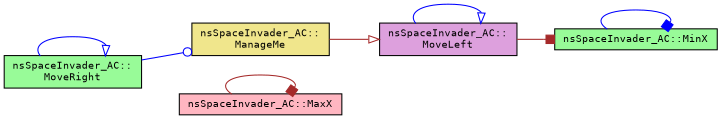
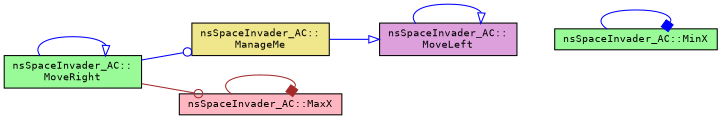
(349, 39) -> (349, 39)
(530, 39) -> none
none -> (168, 88)
